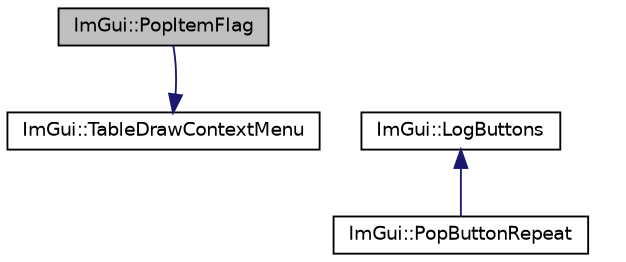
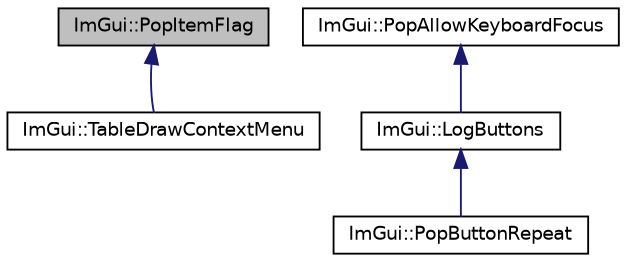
none -> (461, 27)
(176, 70) -> (151, 88)
